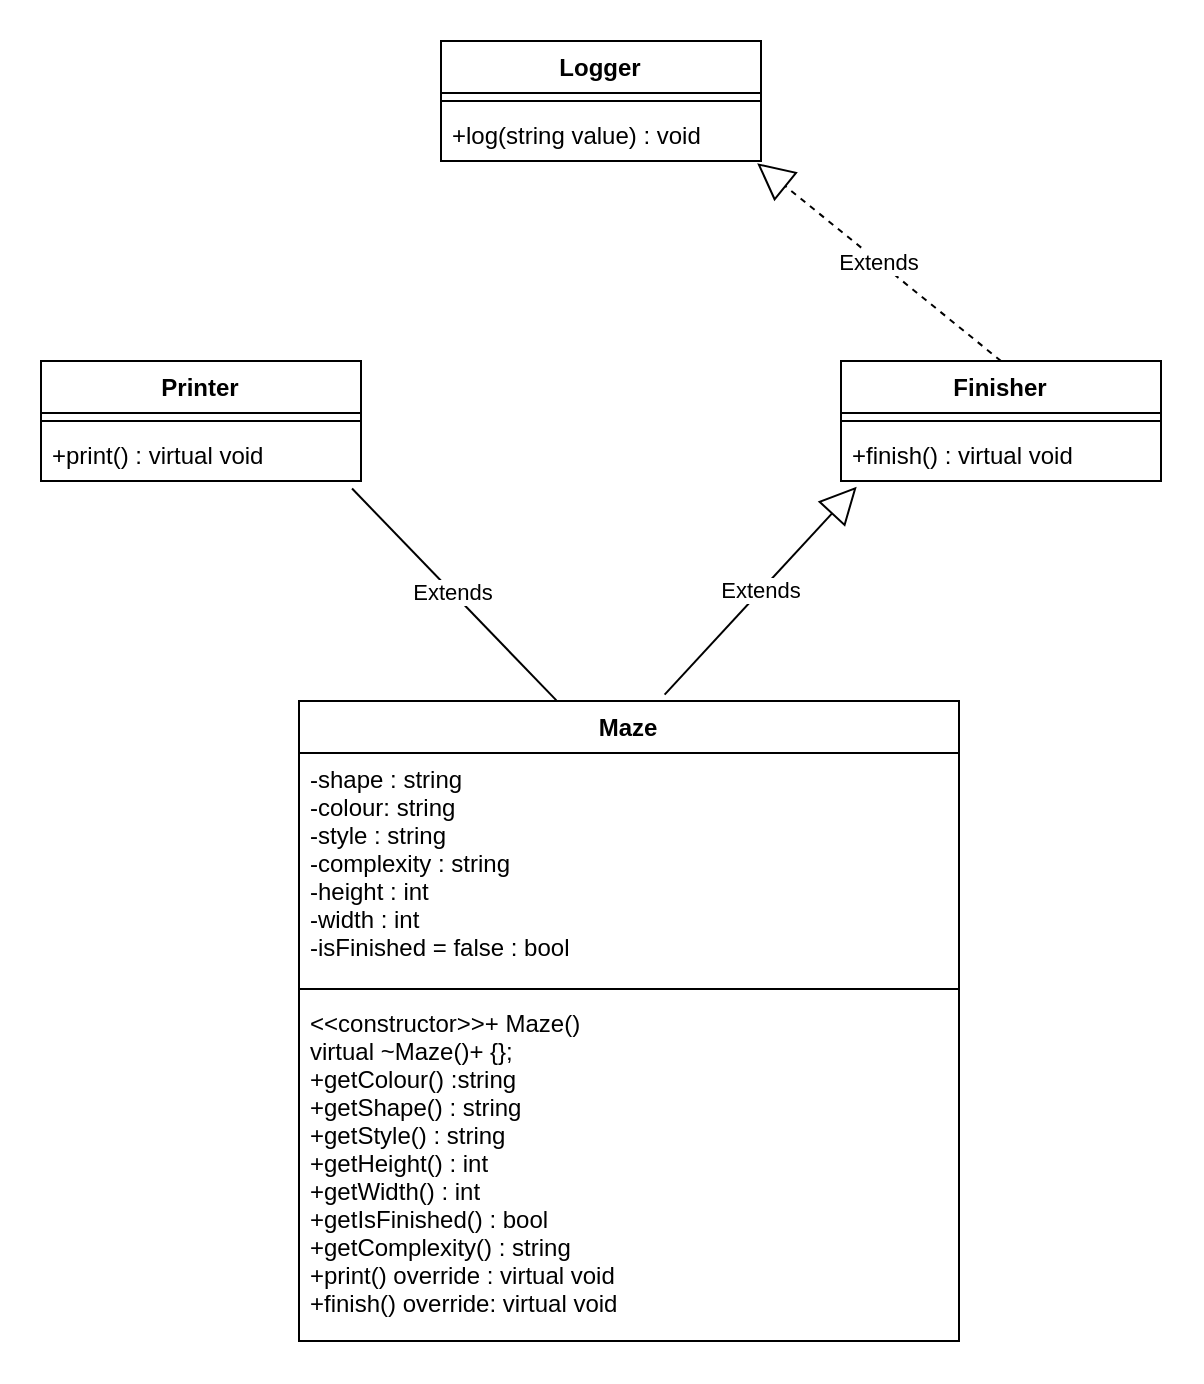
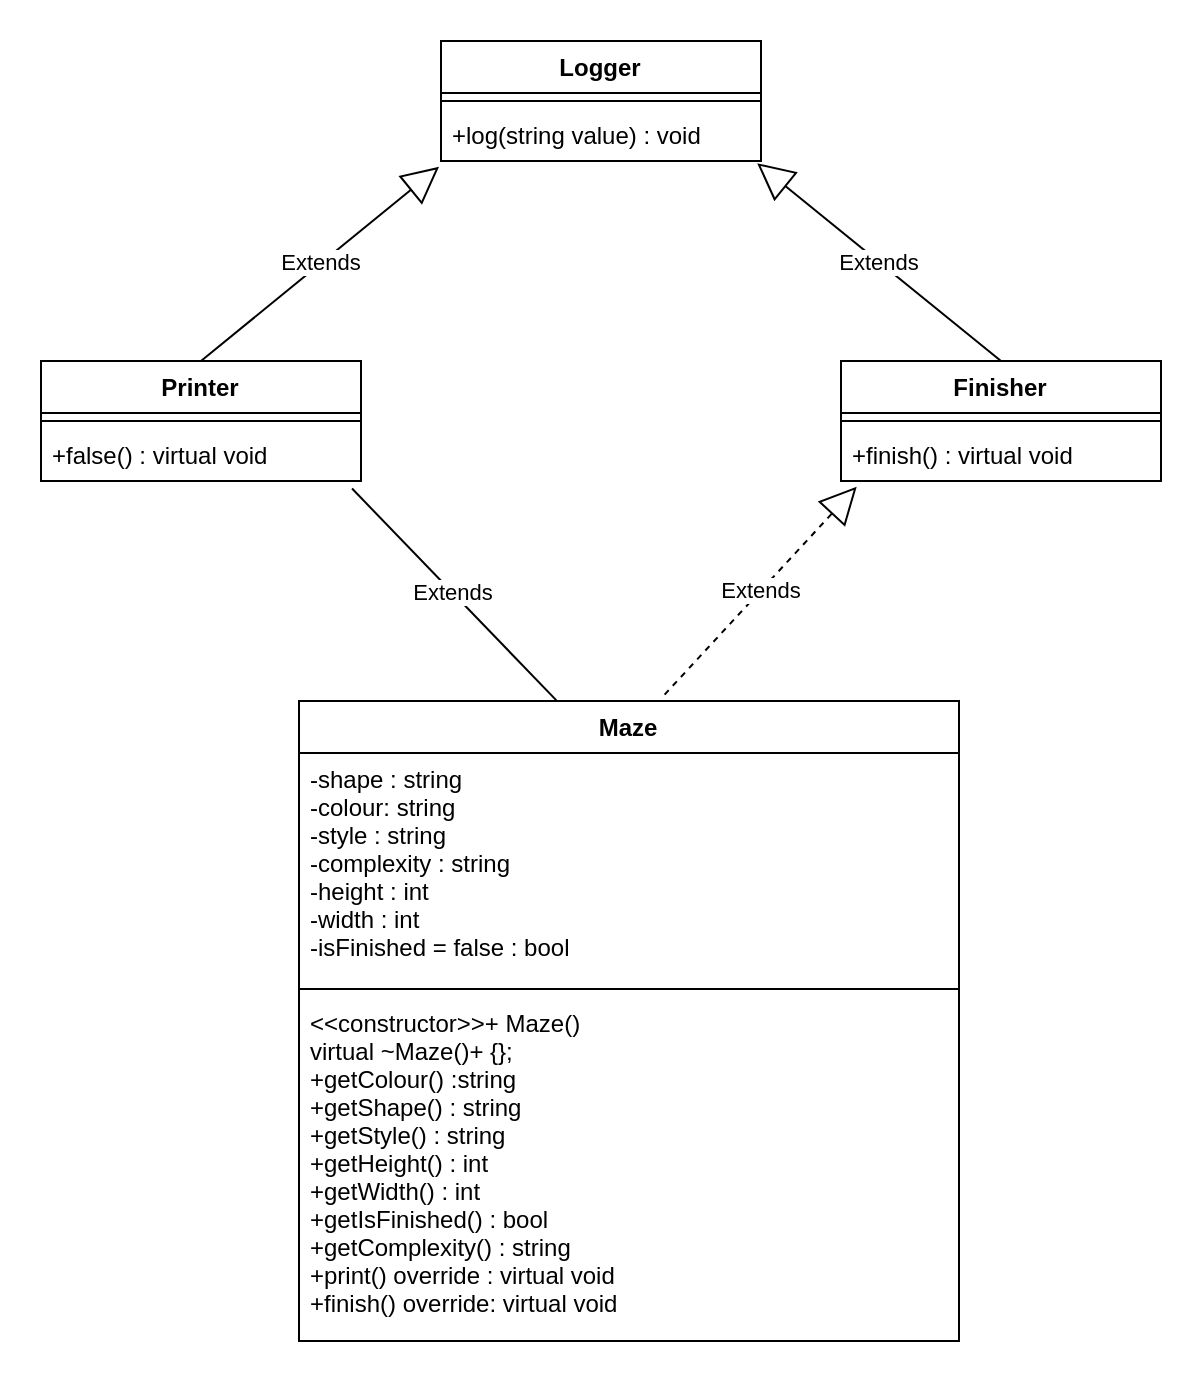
none -> (265, 309)
(947, 317) -> (947, 317)
(182, 456) -> (182, 456)
(707, 649) -> (707, 649)
